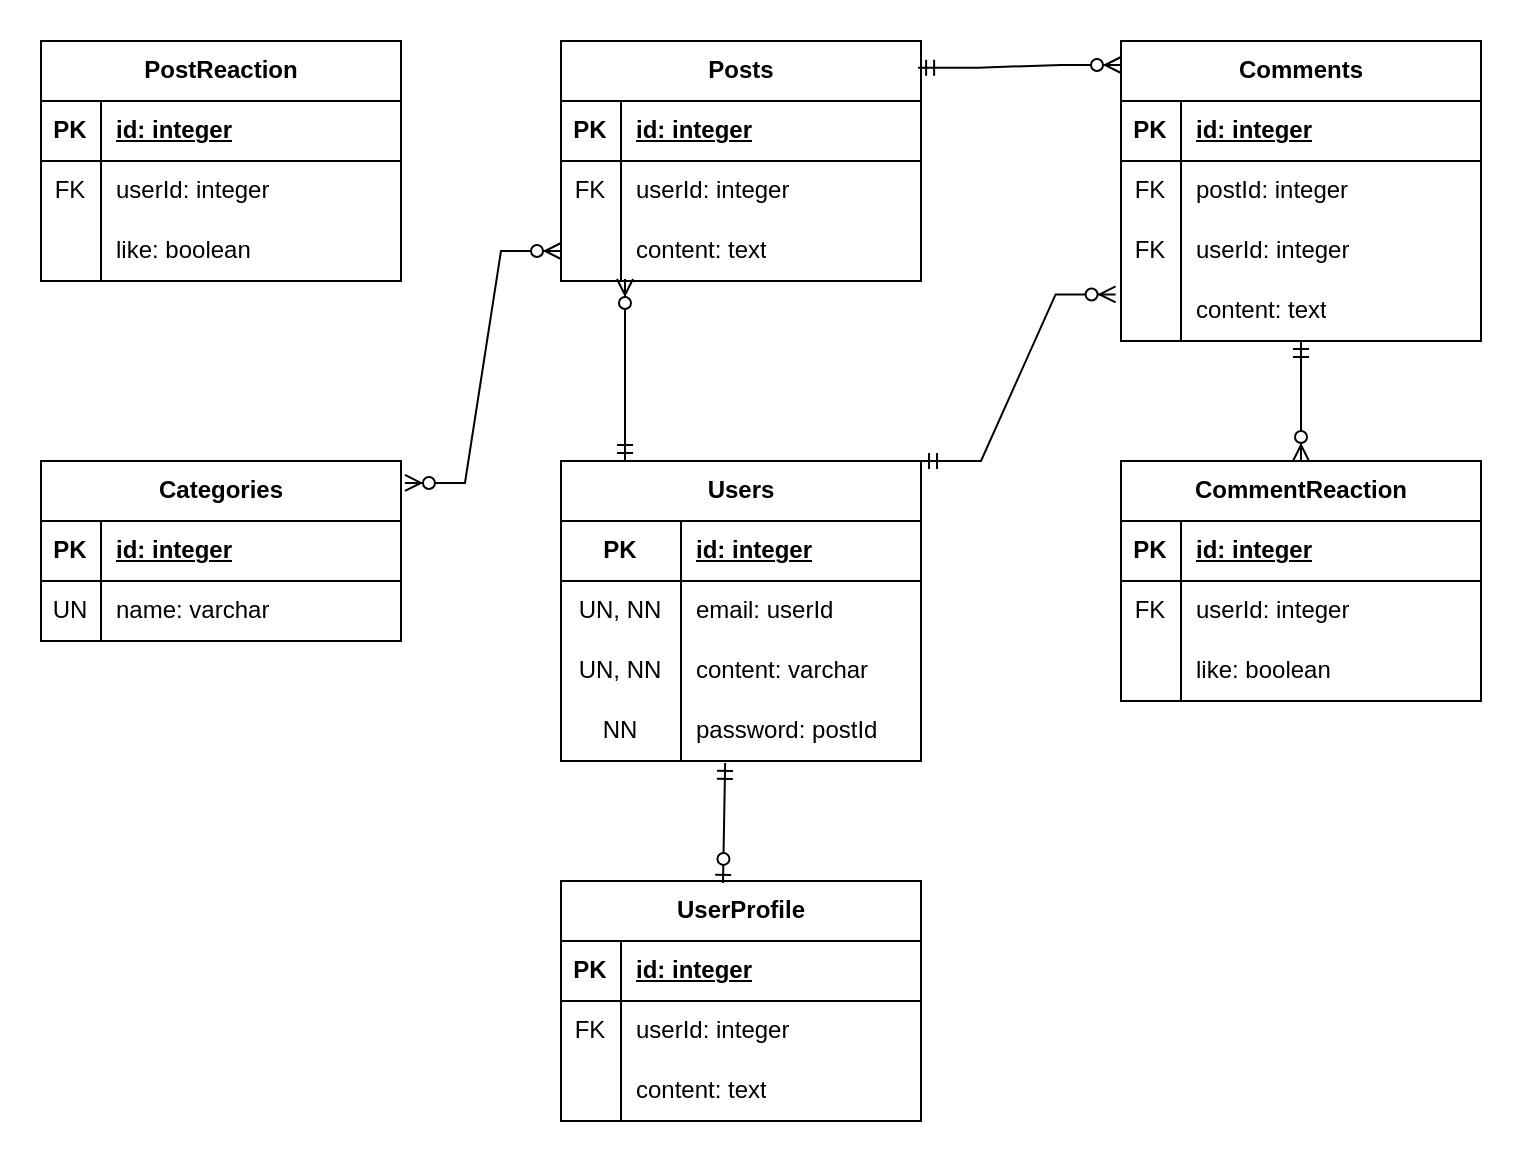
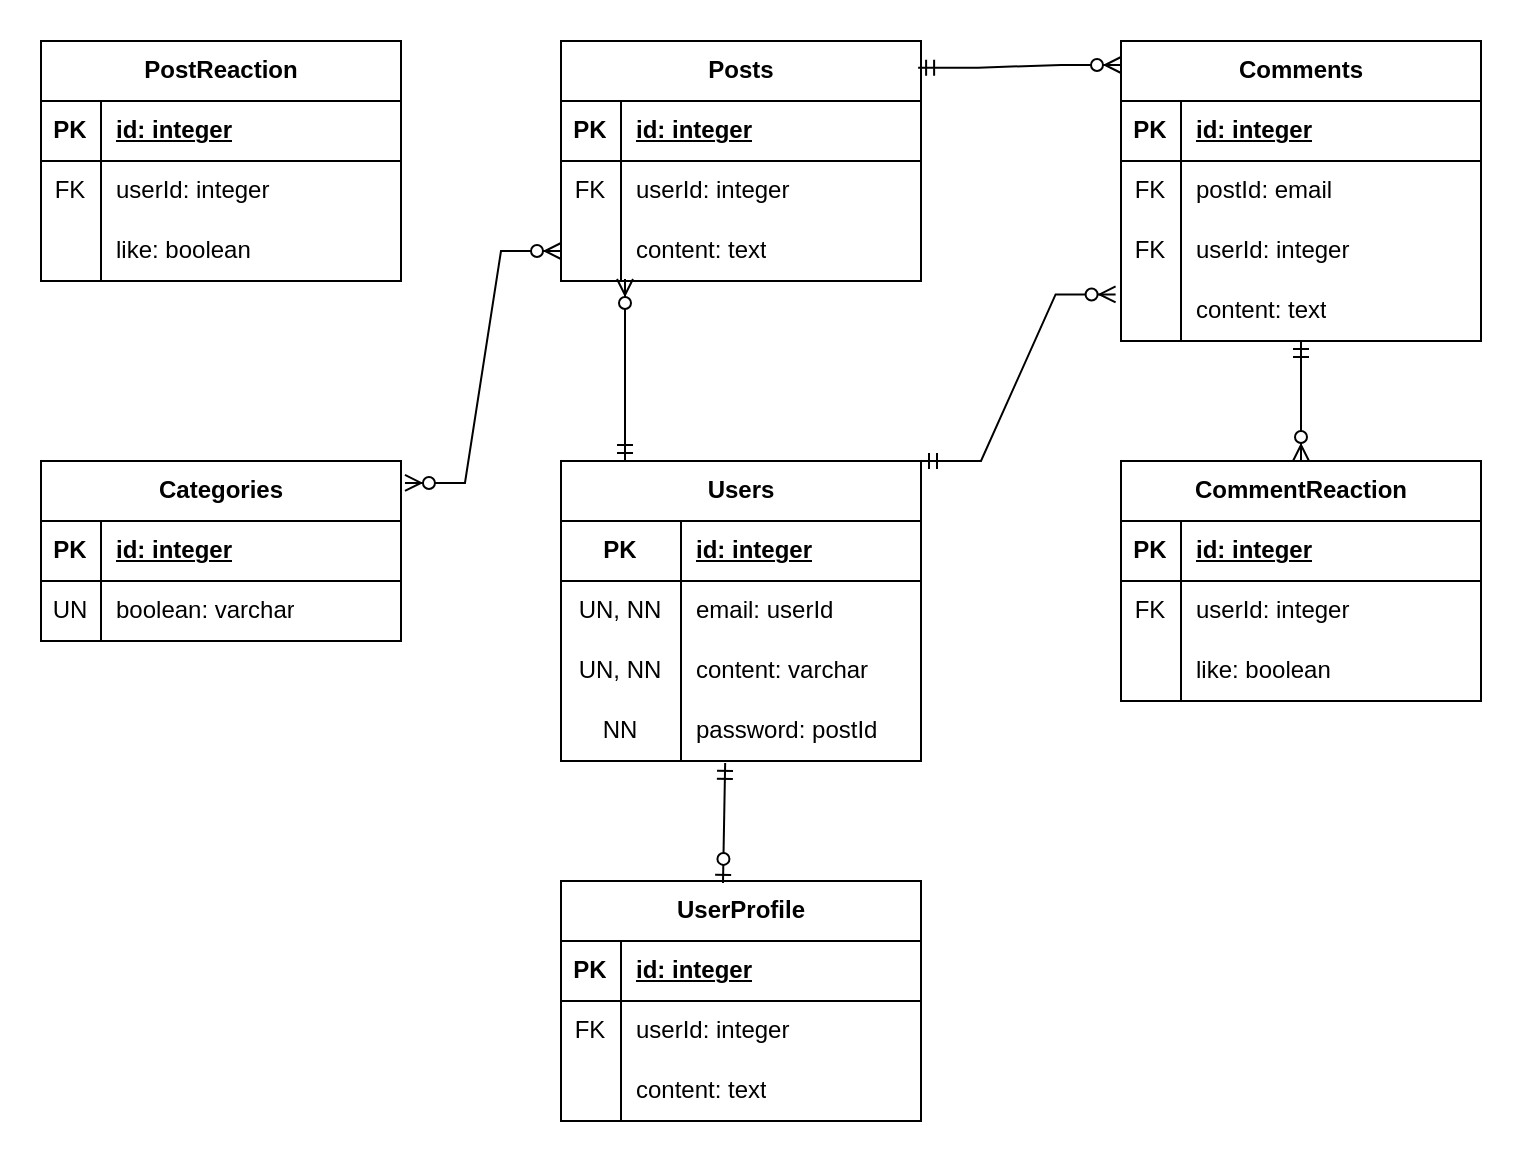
(1288, 191) -> (1272, 191)
(198, 611) -> (215, 611)
